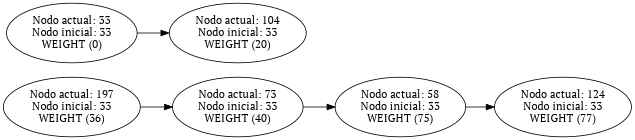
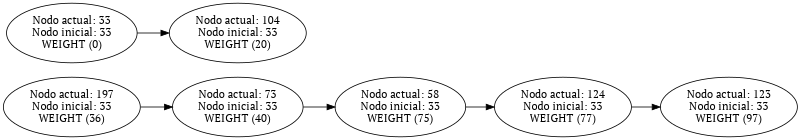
none -> (729, 107)
